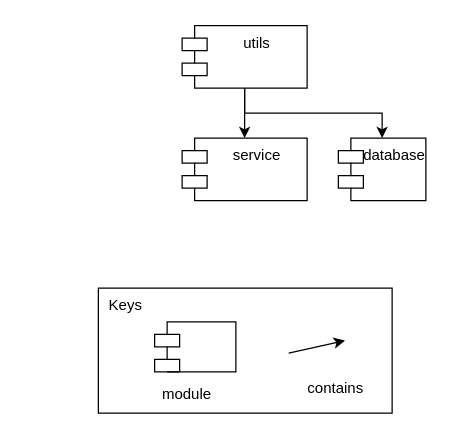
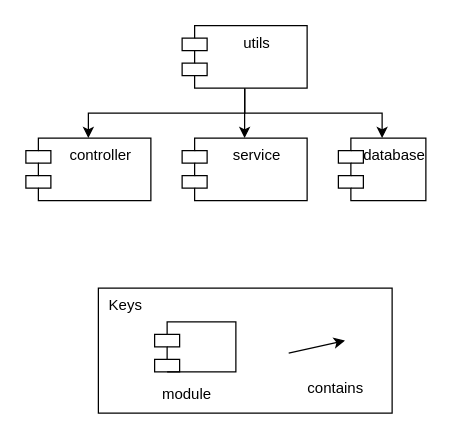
none -> (157, 113)
none -> (88, 169)
